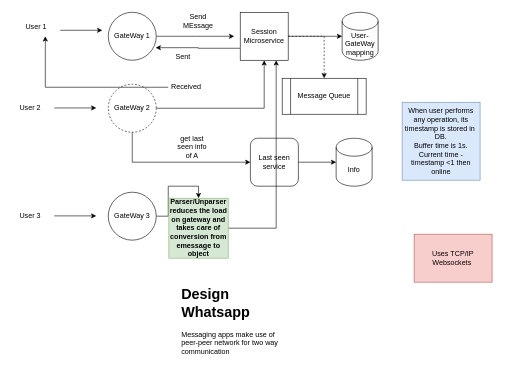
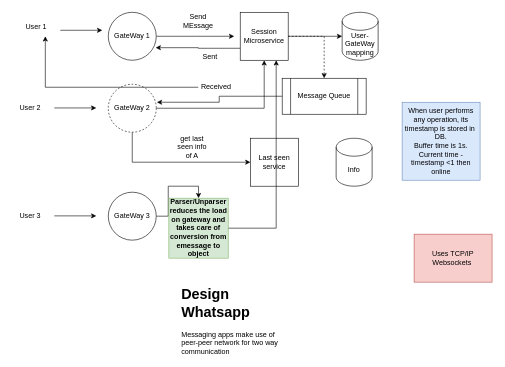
(183, 57) -> (210, 57)
(186, 87) -> (216, 87)
none -> (219, 96)
(275, 162) -> (275, 162)
(330, 162) -> none
